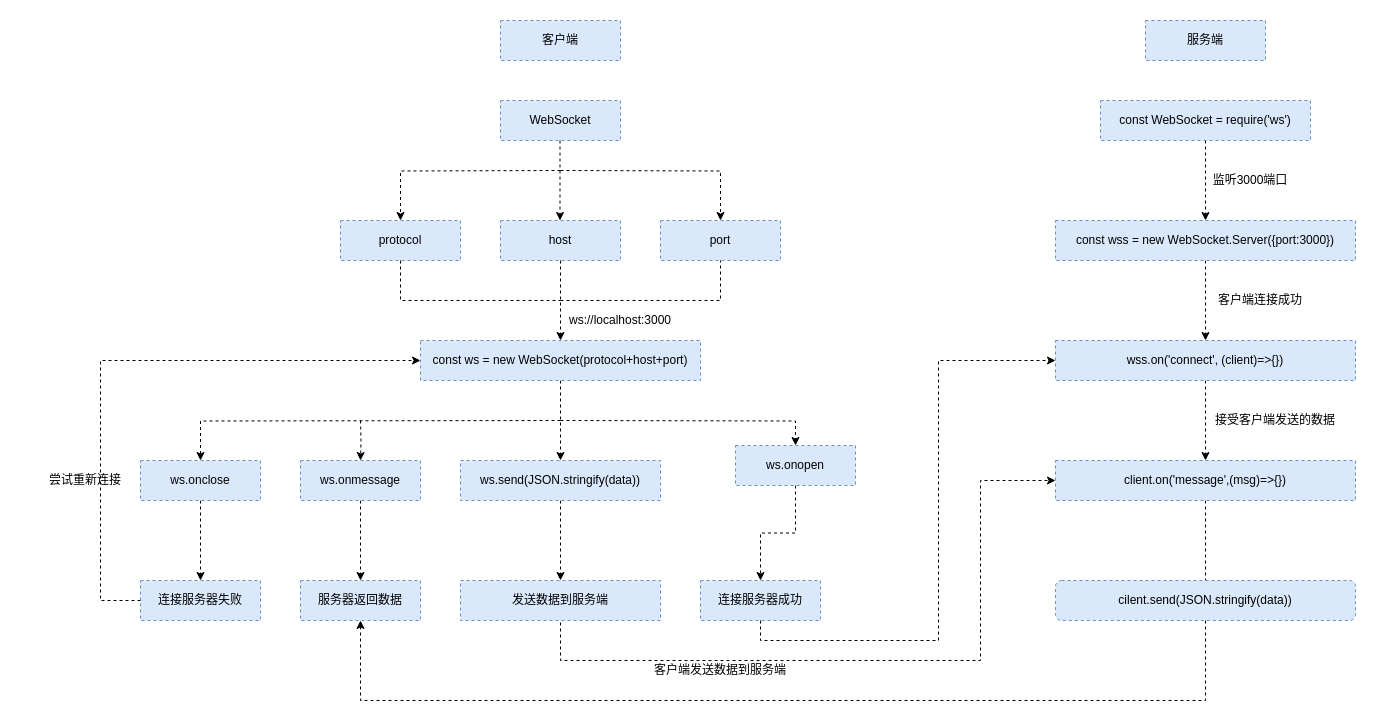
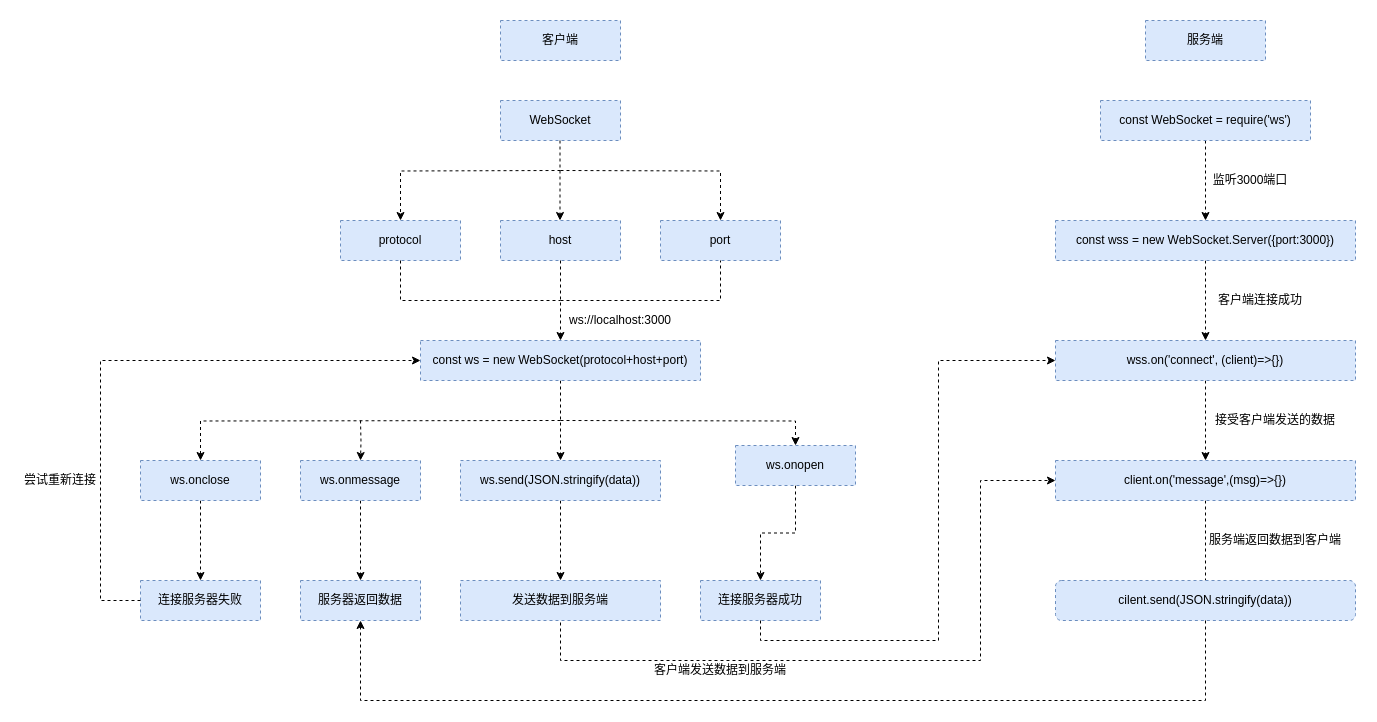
(86, 481) -> (61, 481)
none -> (1276, 541)
